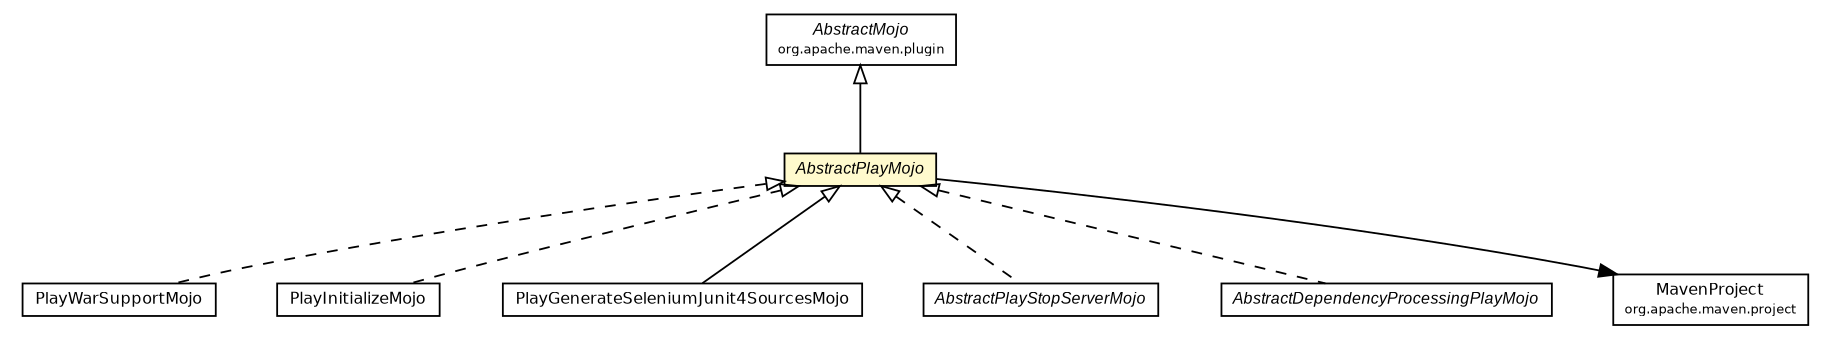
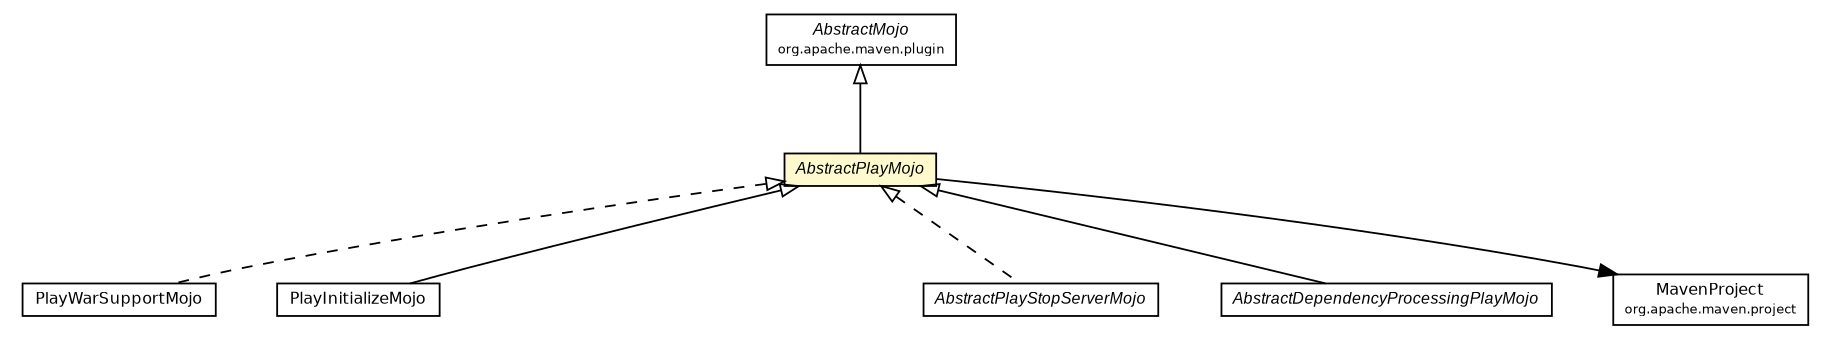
(595, 236) -> (595, 236)
(1132, 237) -> (1132, 237)
(682, 300) -> none
